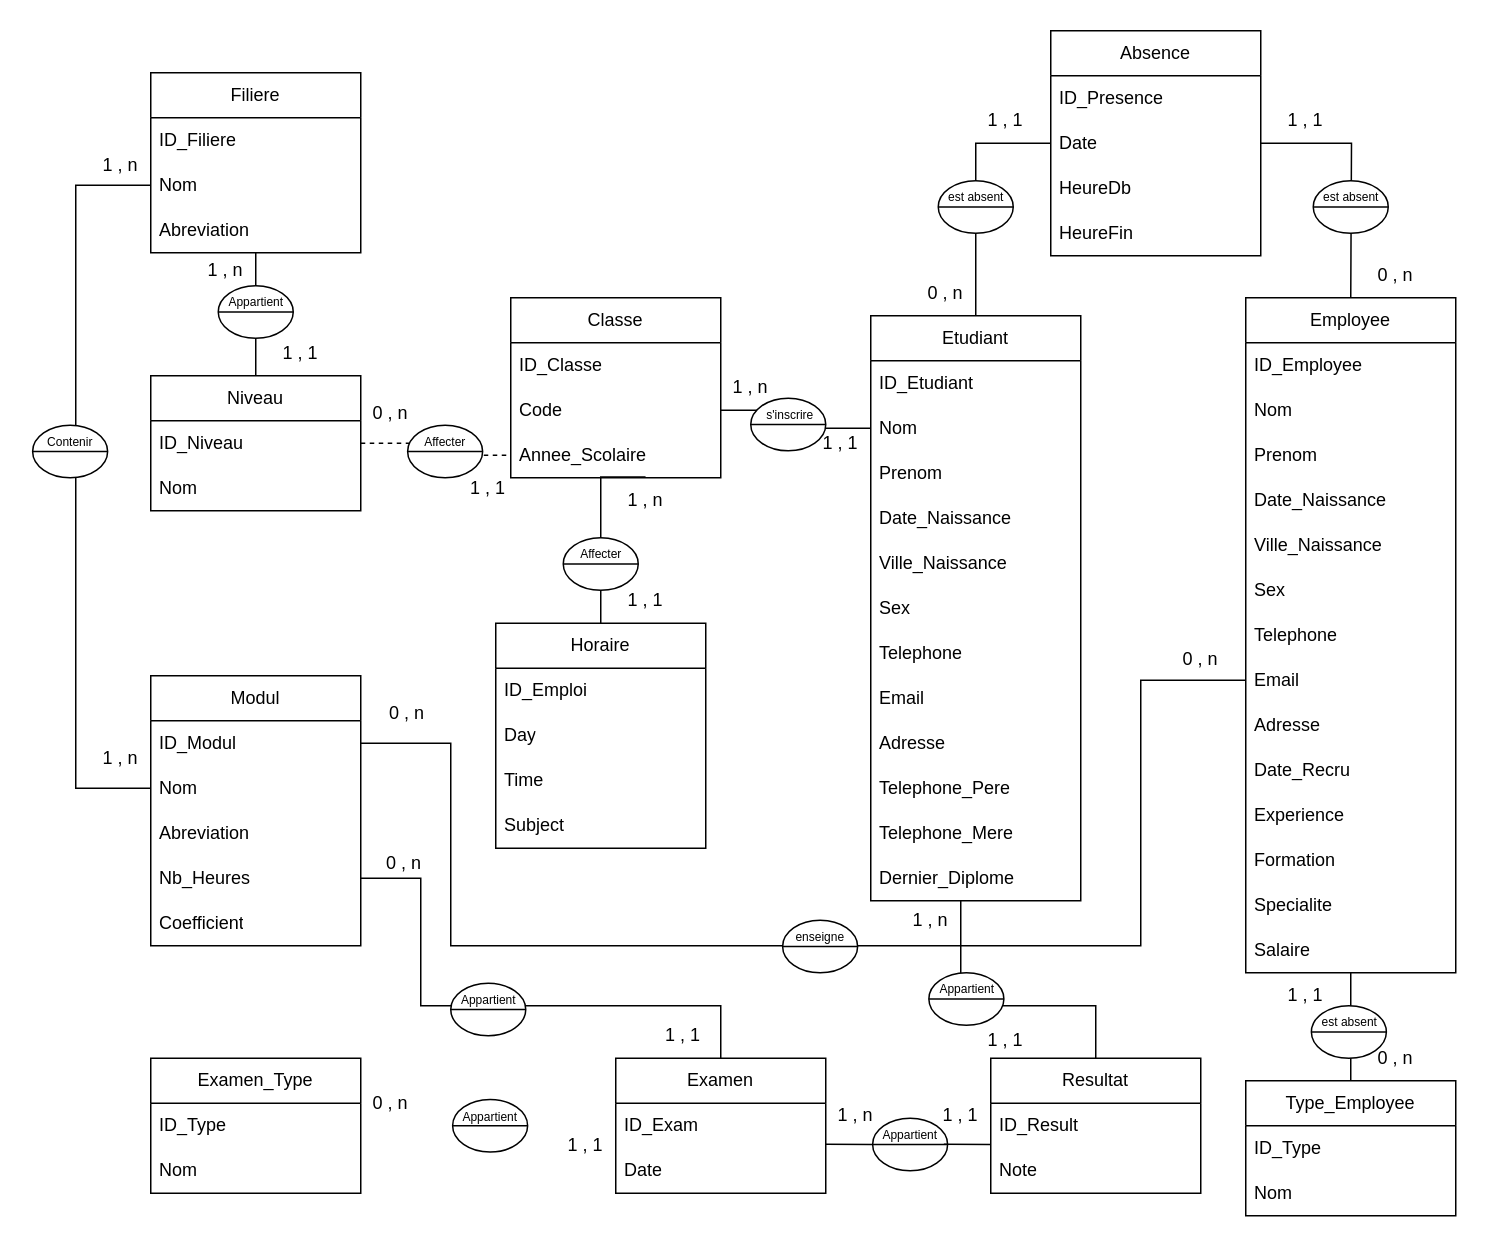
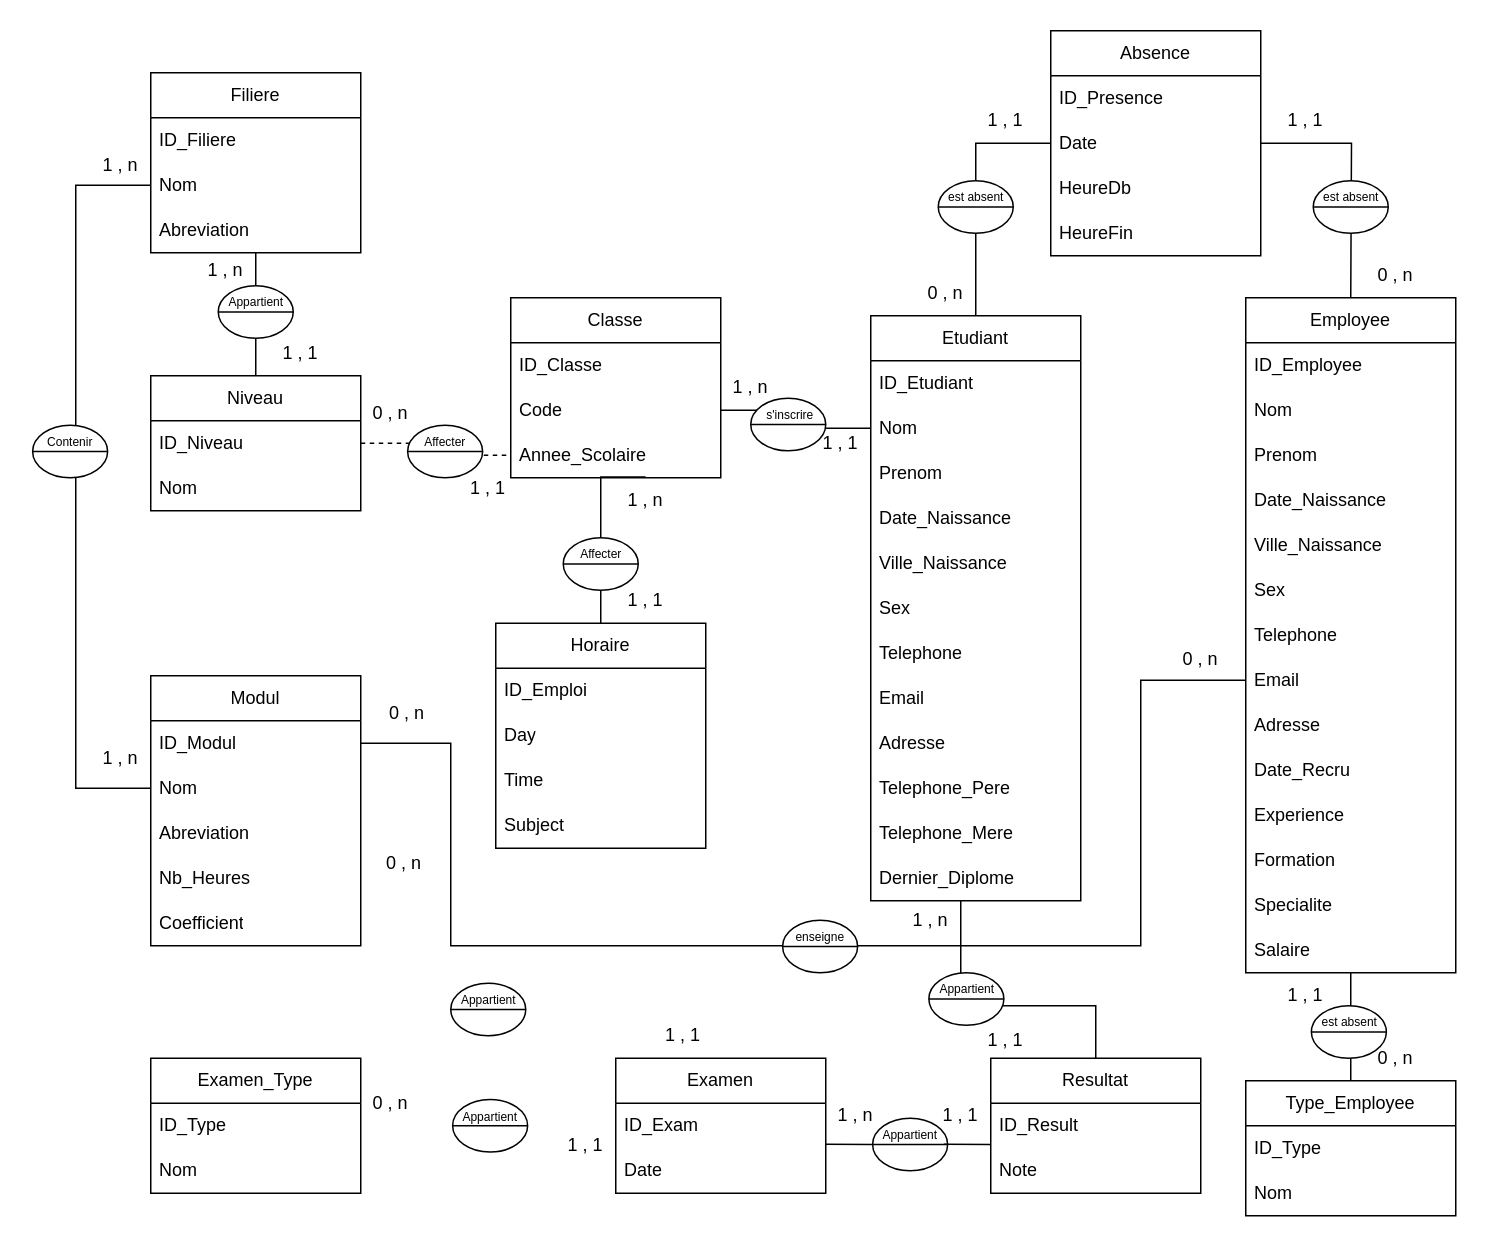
(648, 1006) -> none
